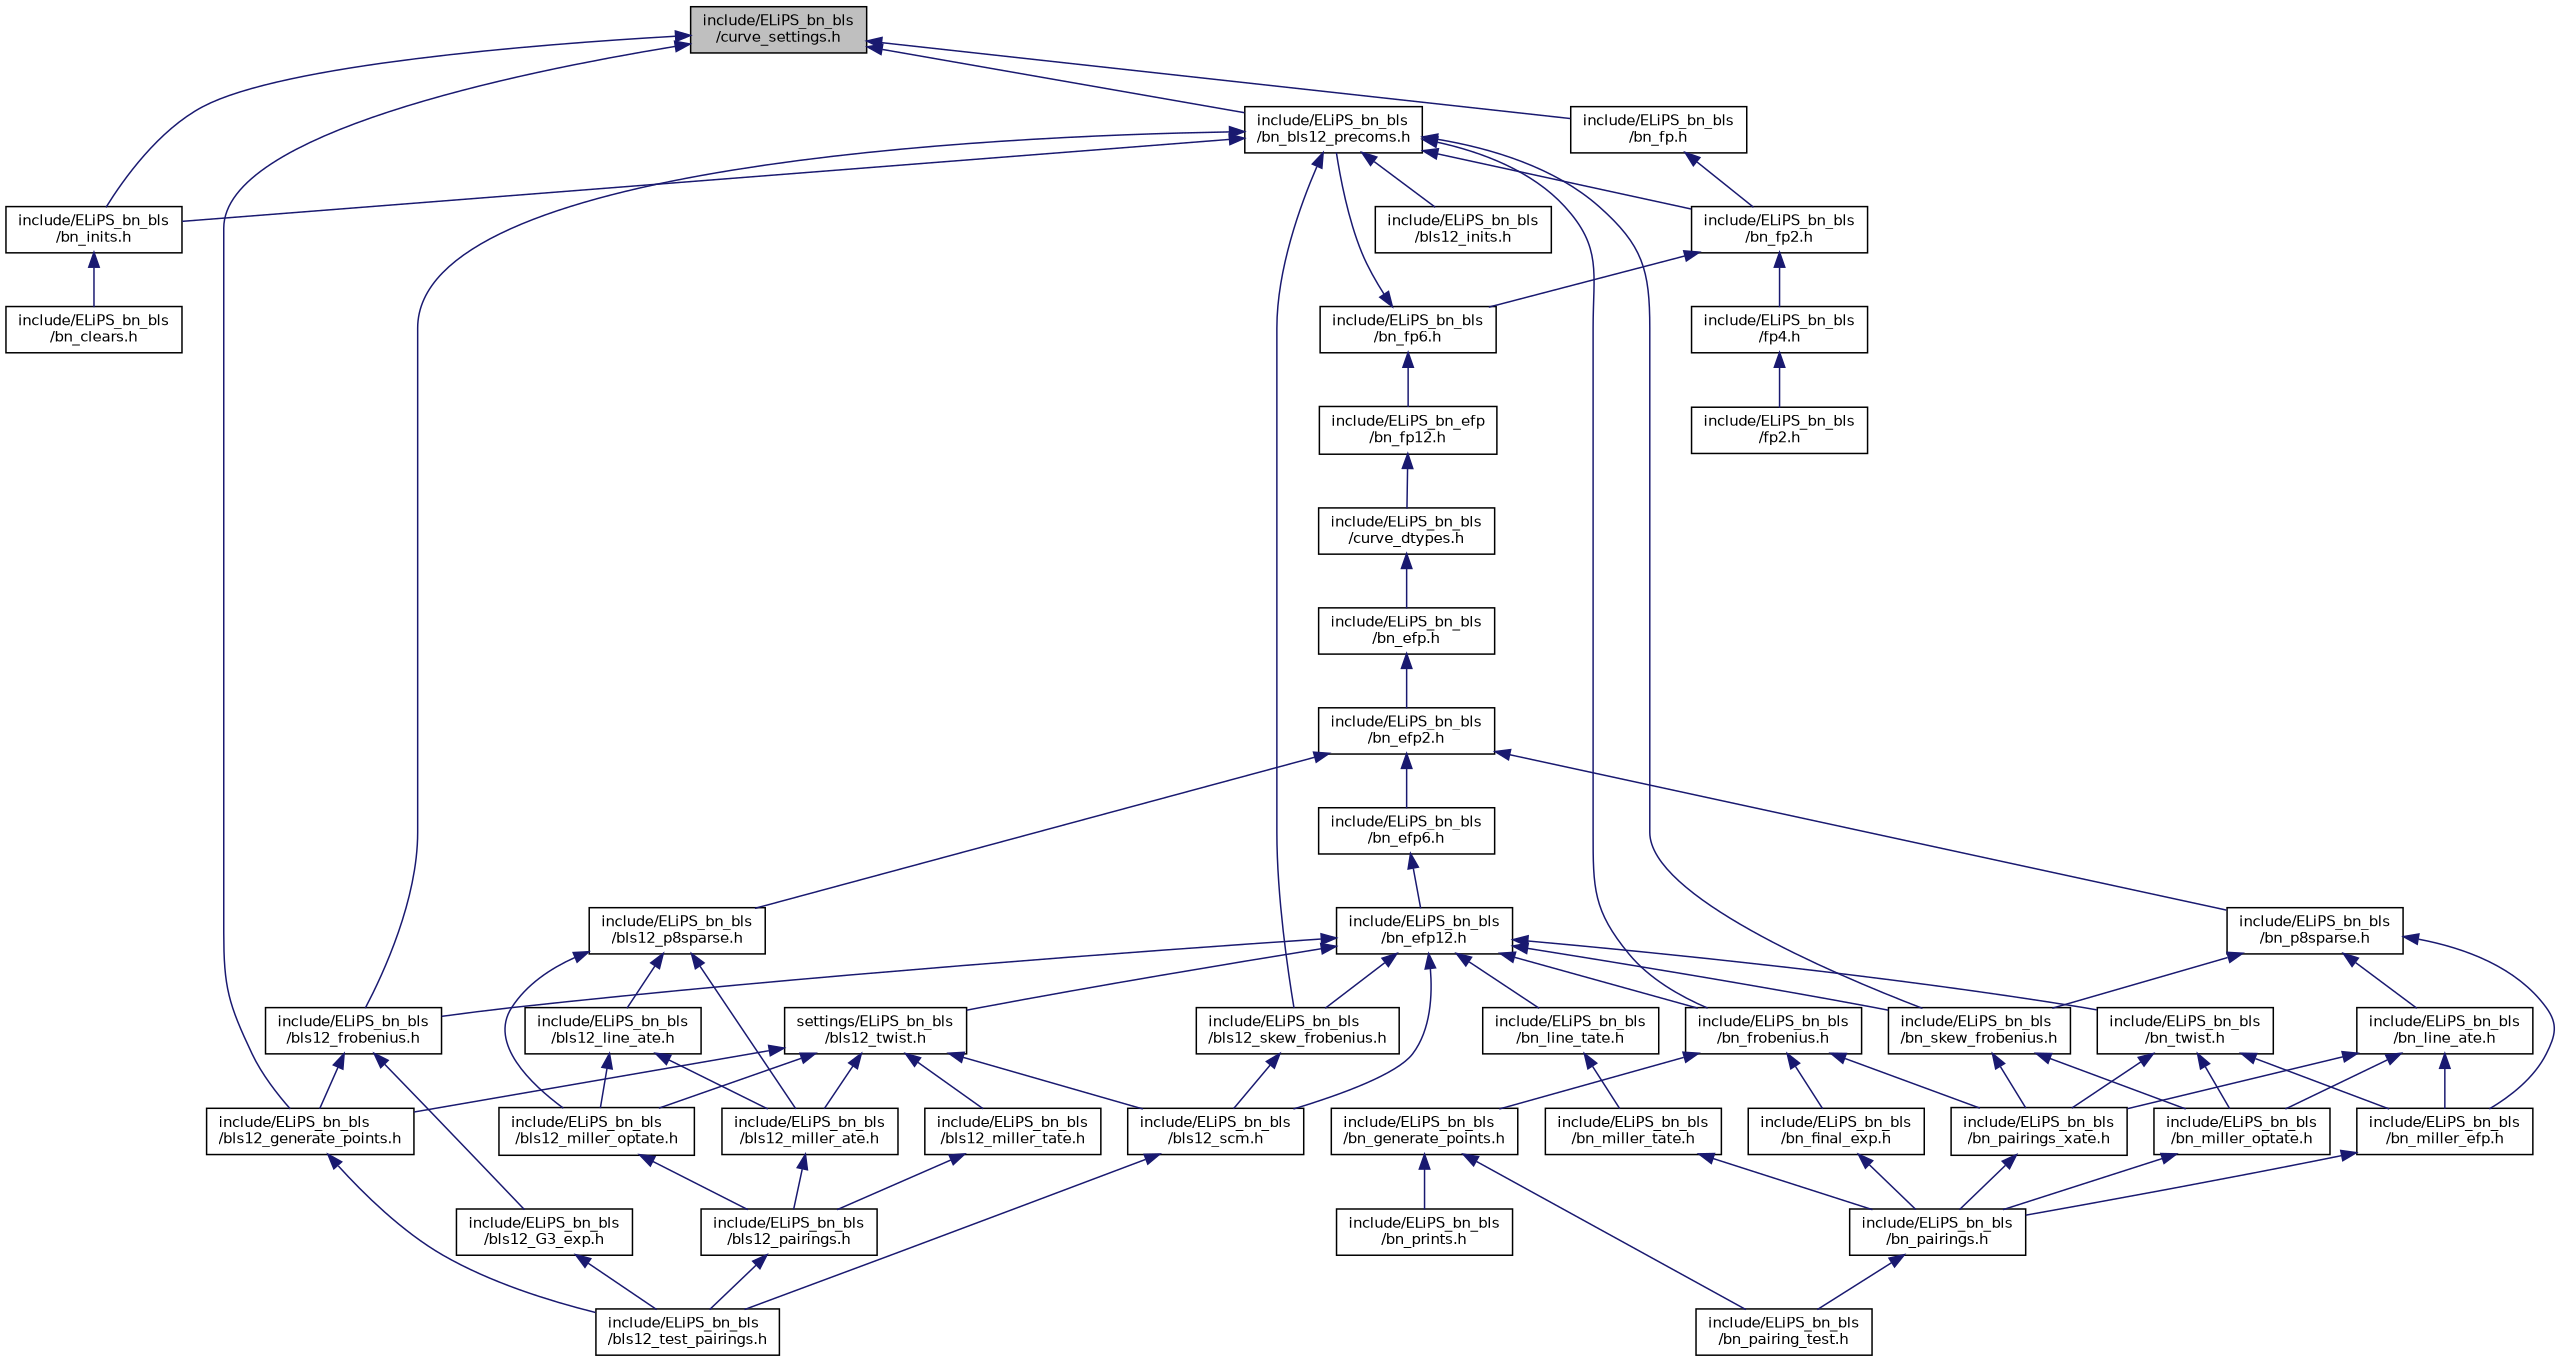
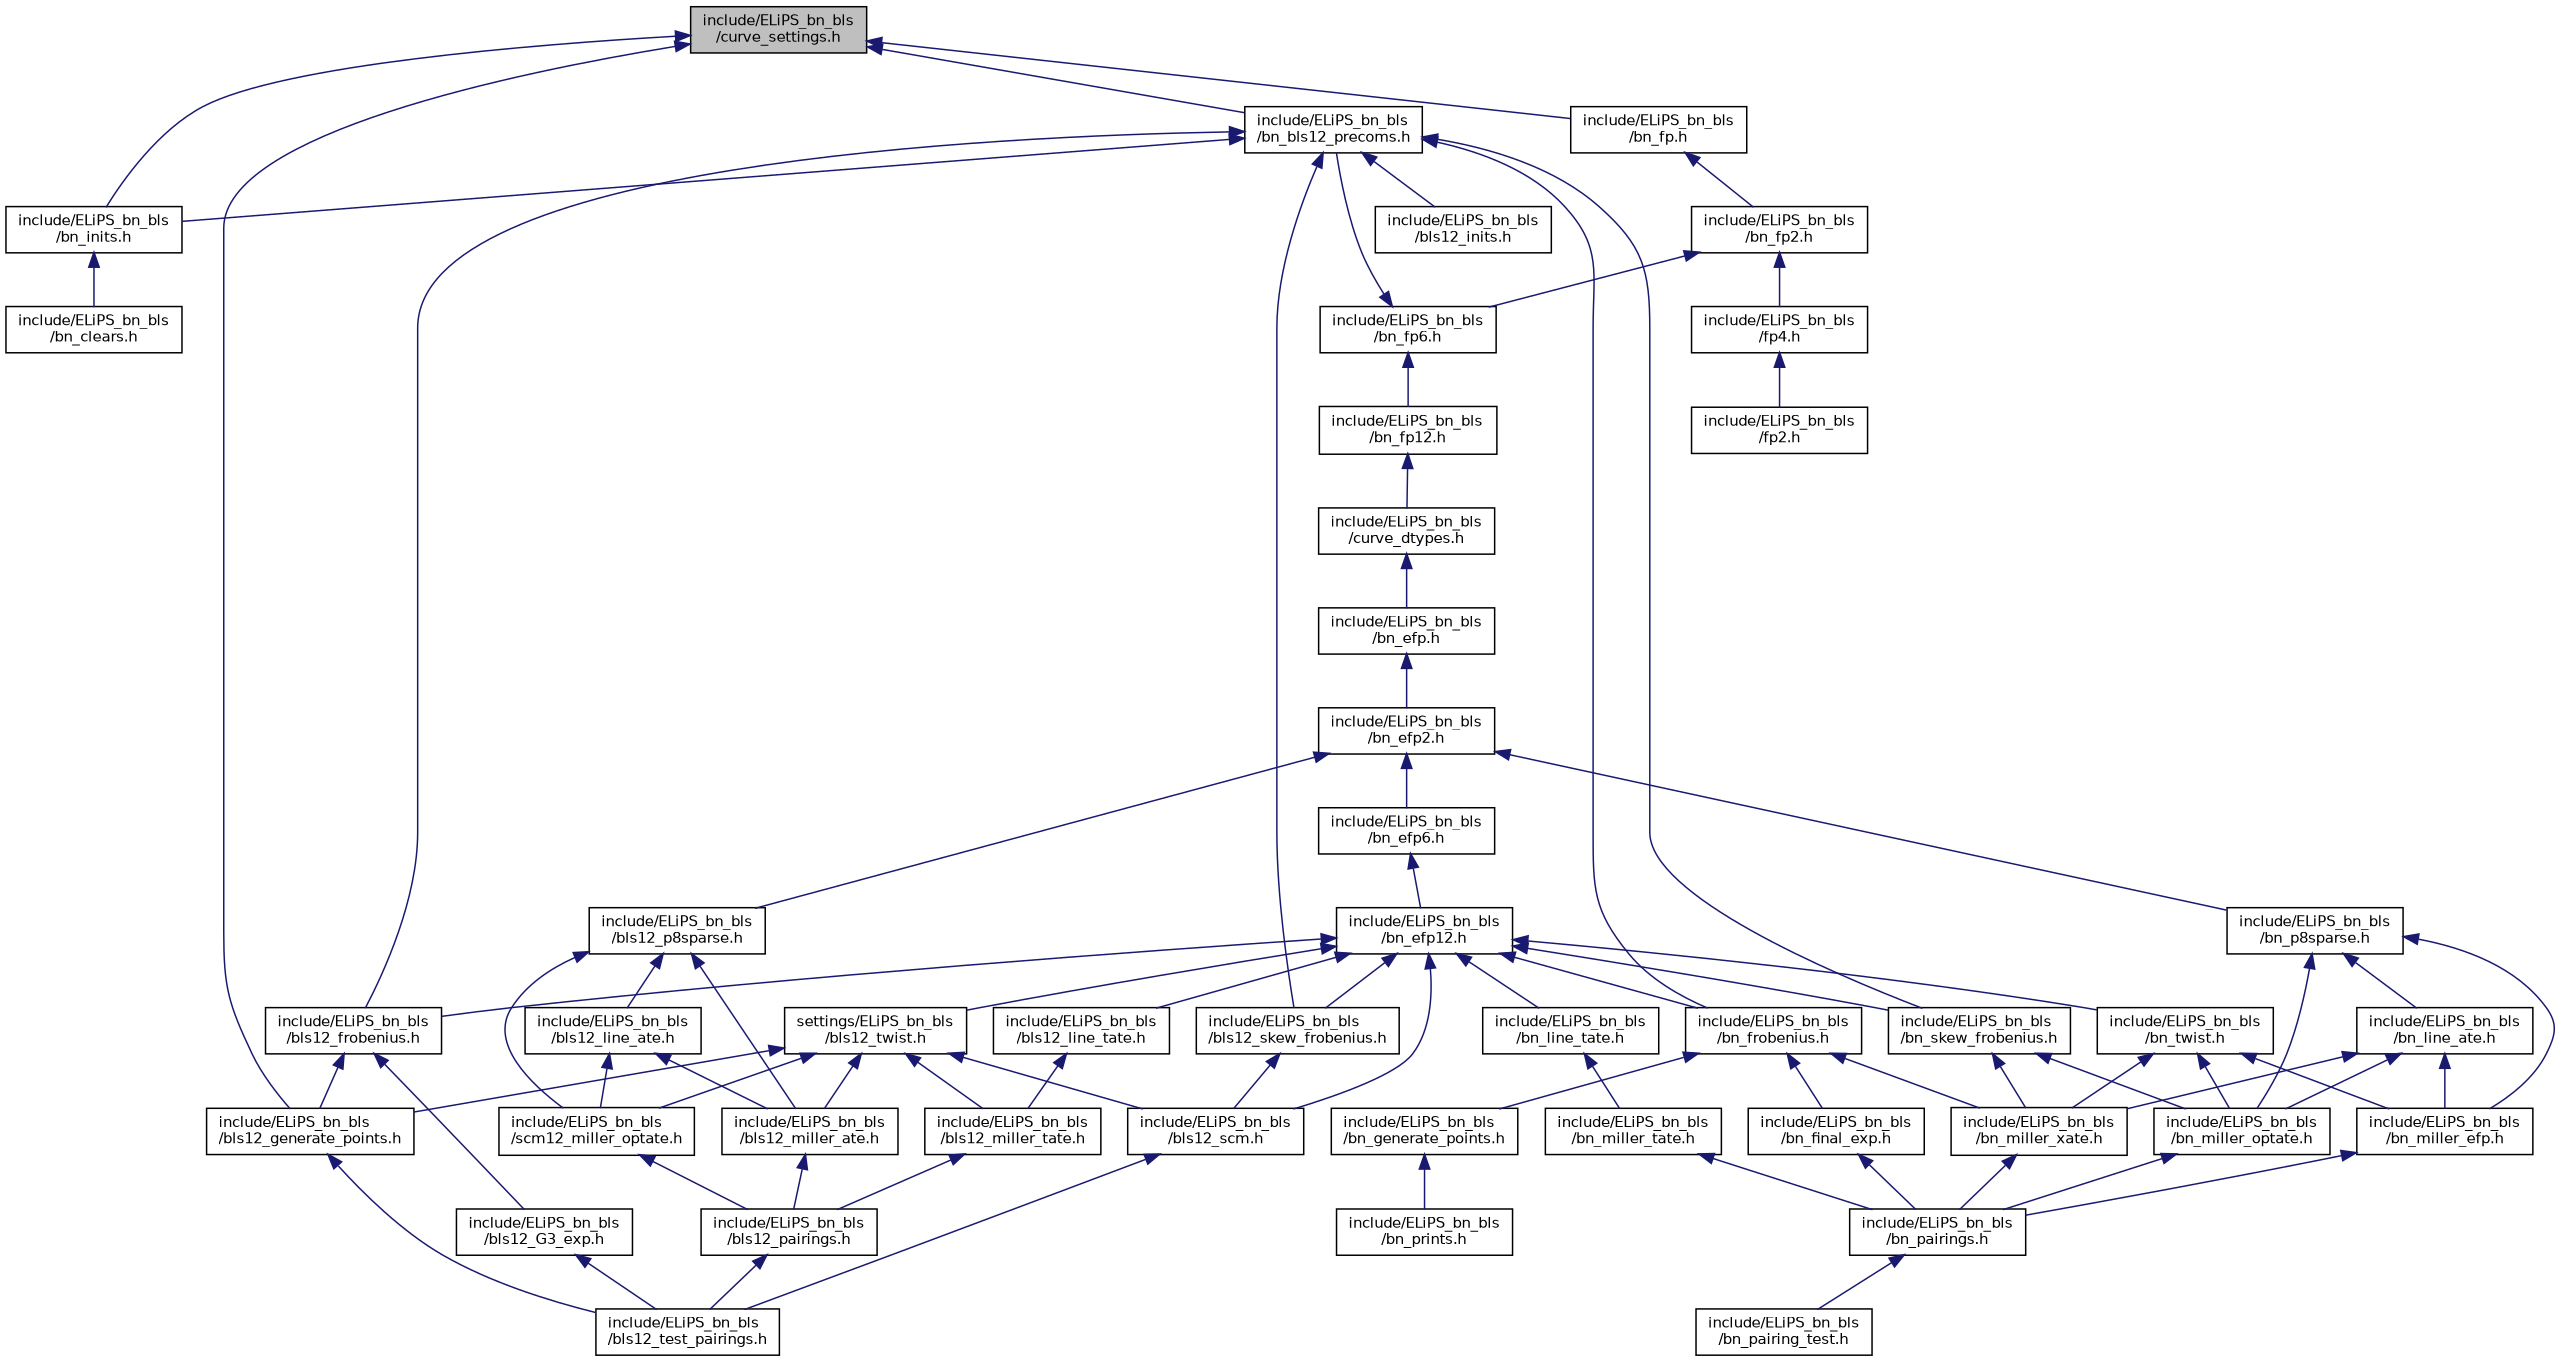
(1590, 187) -> none
(1408, 430) -> (1408, 430)
(2140, 983) -> (2291, 1042)
none -> (1081, 1031)
(597, 1131) -> (597, 1131)
(2039, 1131) -> (2039, 1131)
(1611, 1236) -> none
